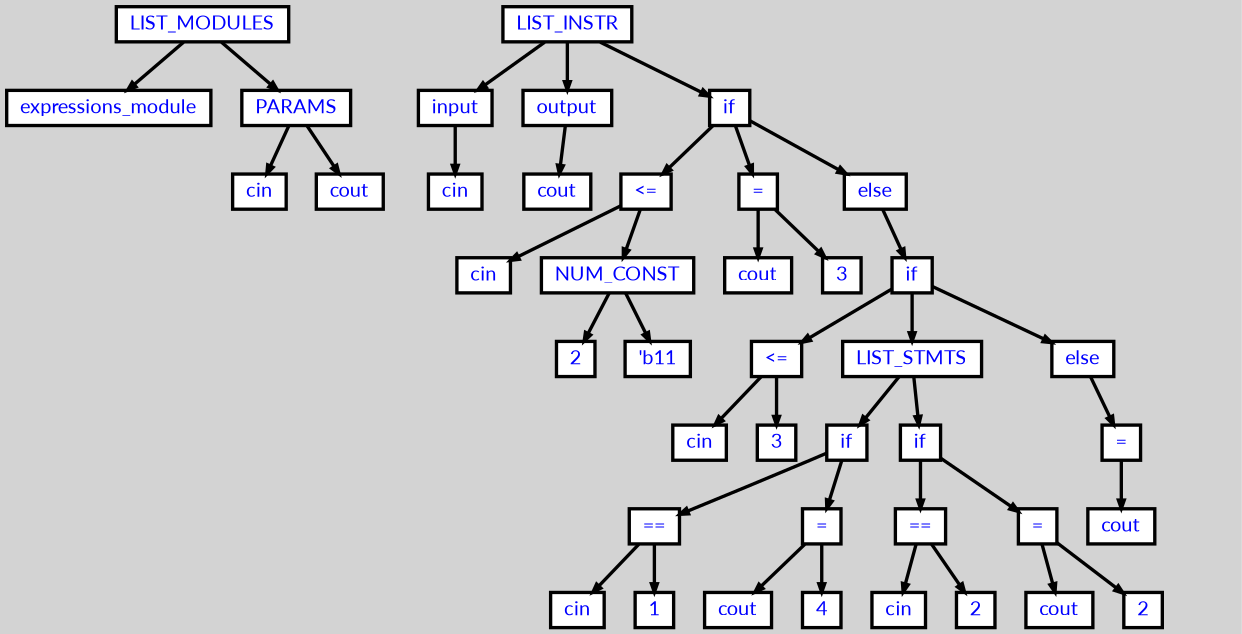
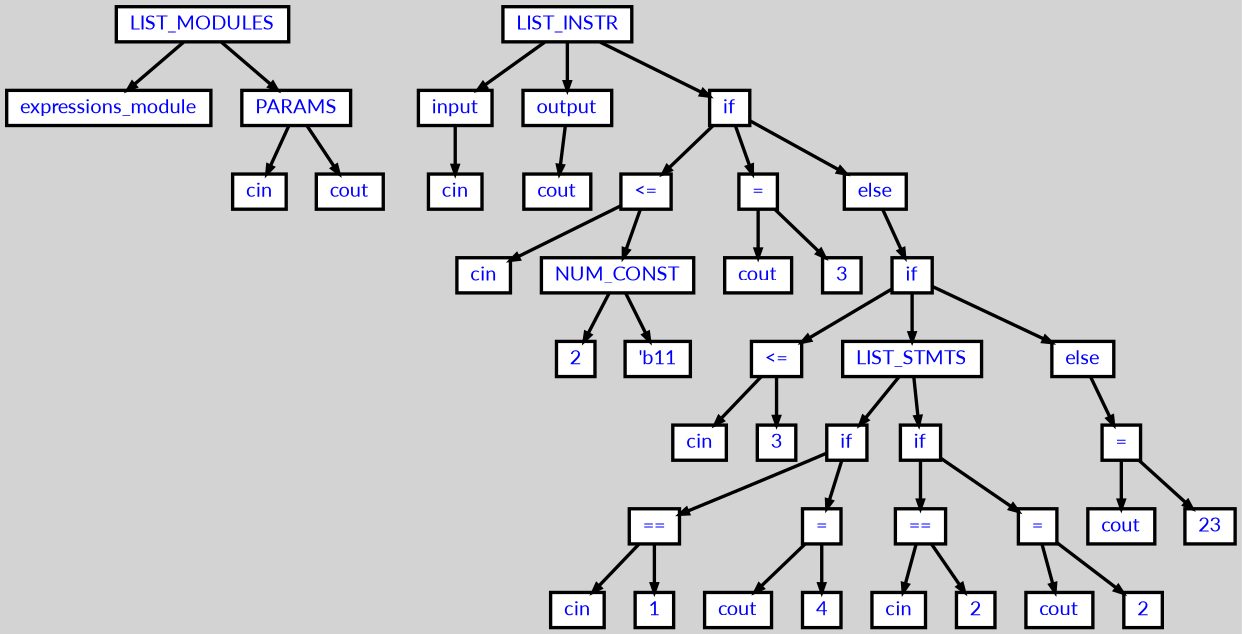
none -> (1210, 526)
